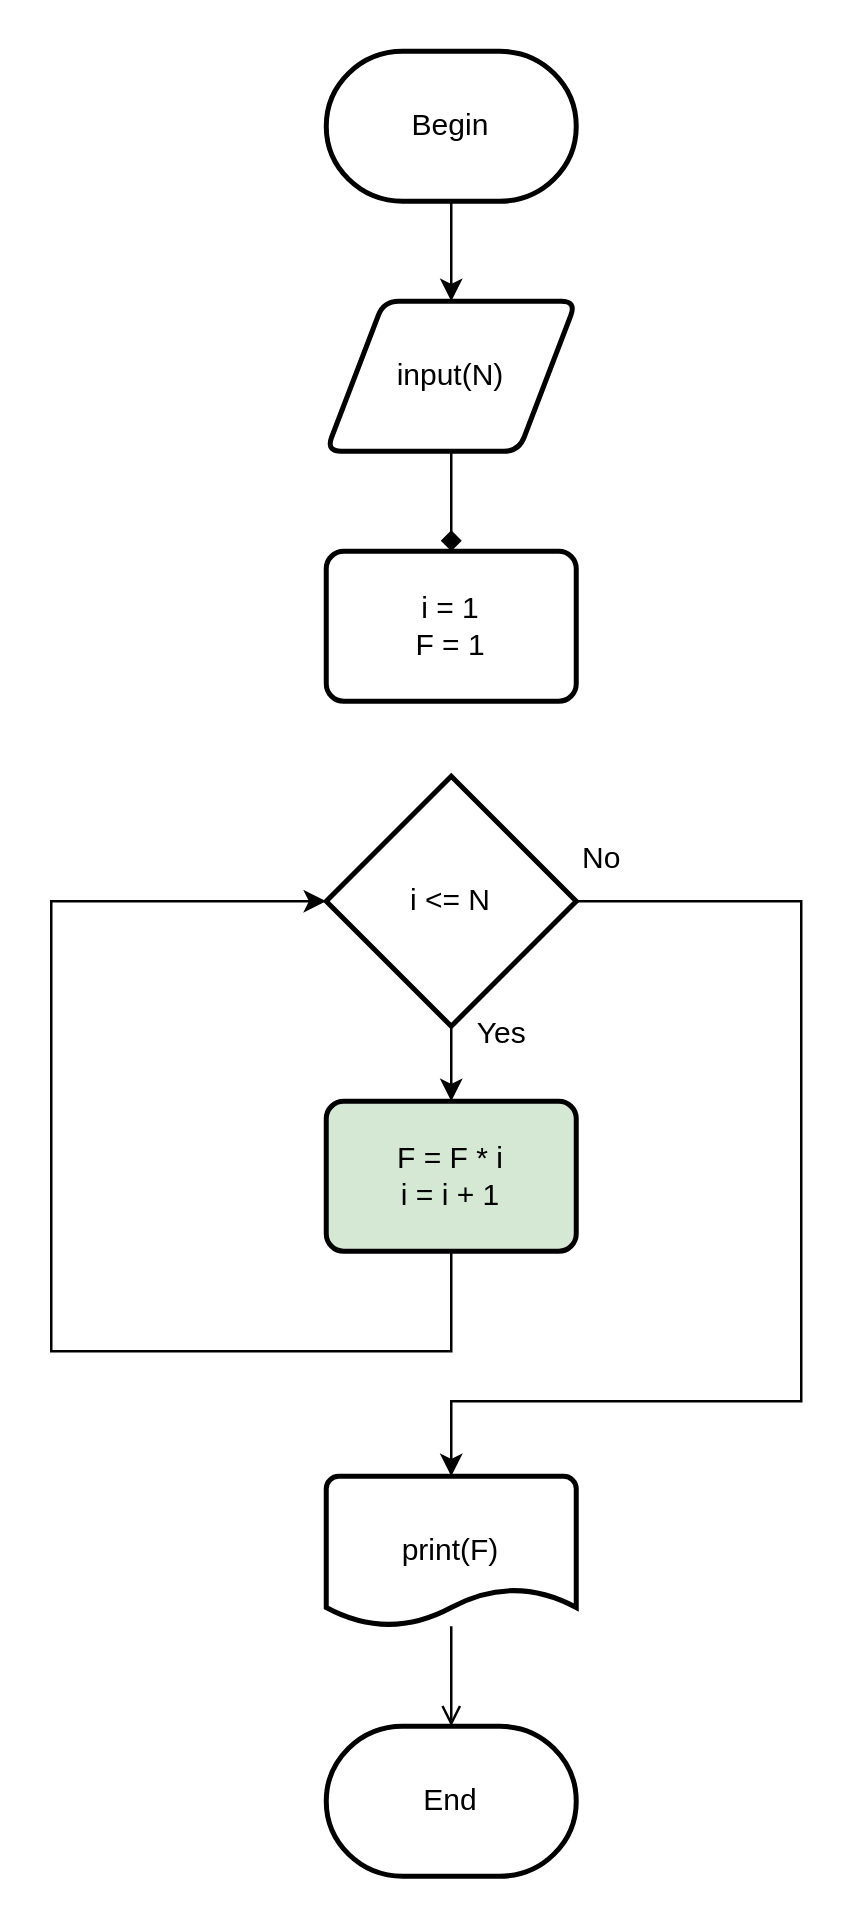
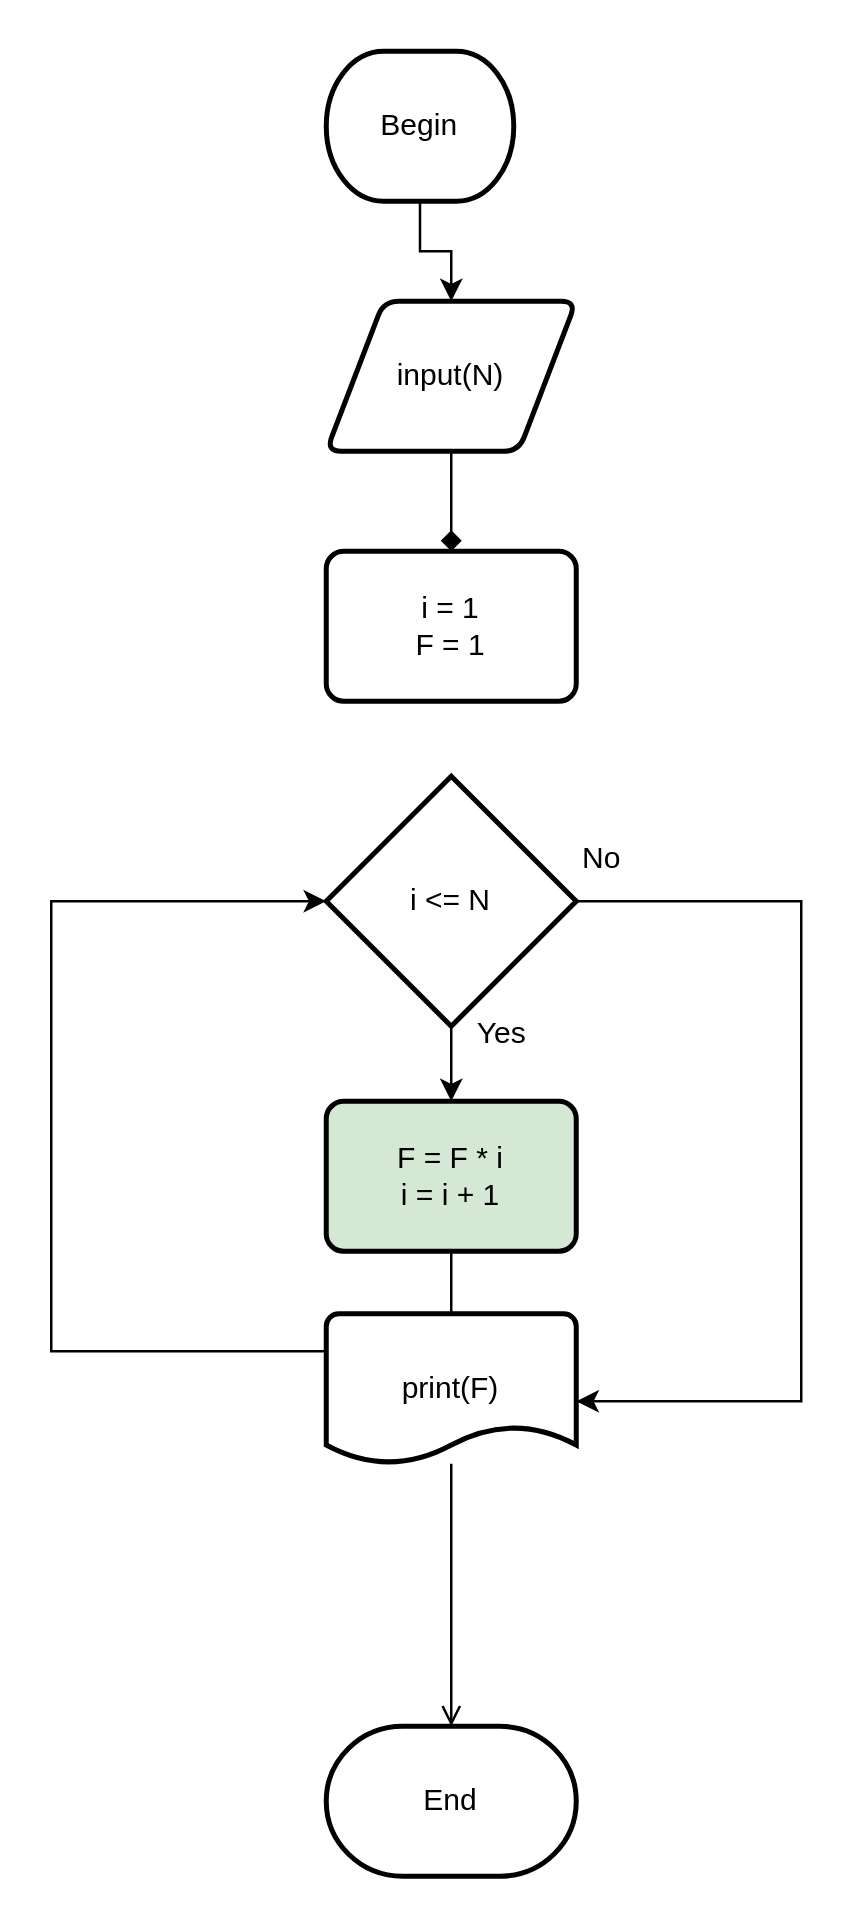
(451, 126) -> (420, 126)
(451, 1551) -> (451, 1389)
